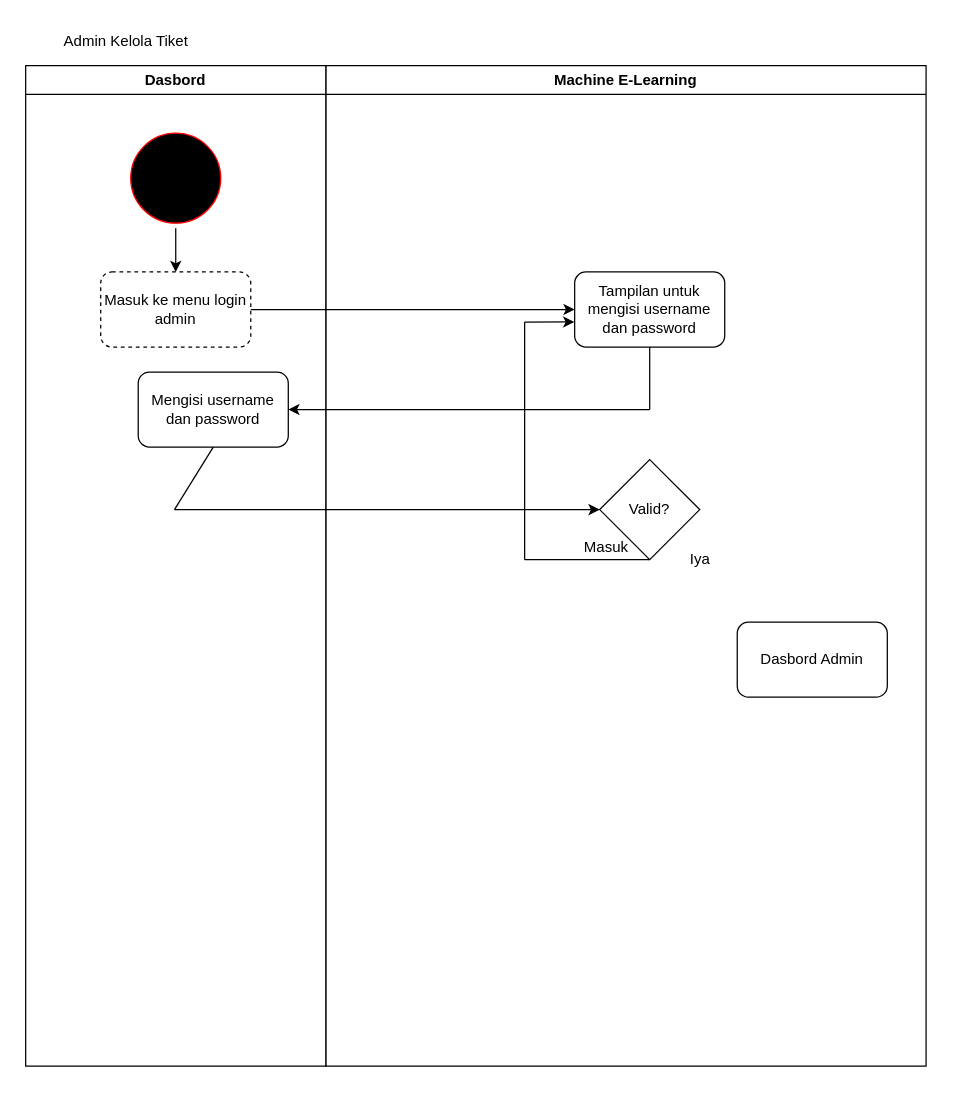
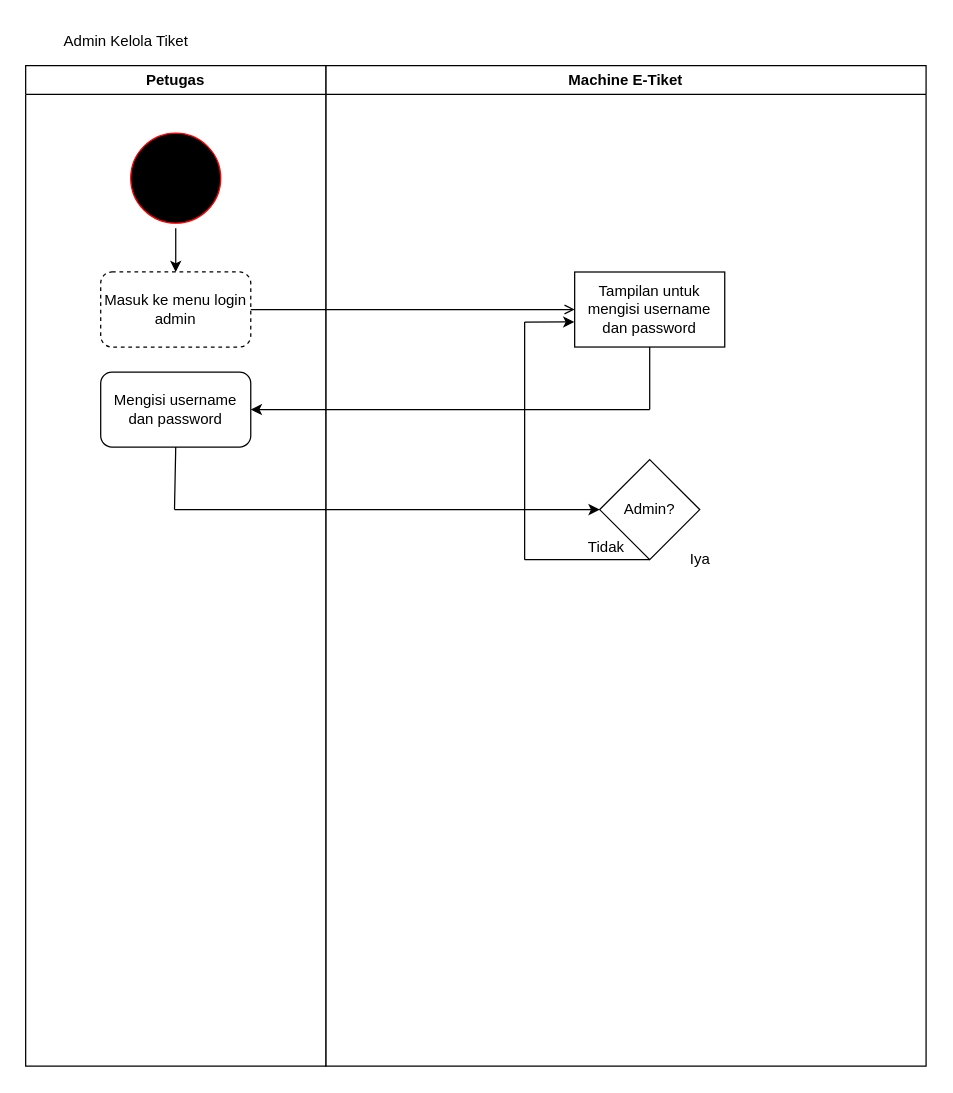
(176, 81) -> (176, 81)
(626, 81) -> (626, 81)
(564, 309) -> (567, 309)
(649, 309) -> (649, 309)
(213, 409) -> (176, 409)
(649, 509) -> (649, 509)
(606, 547) -> (606, 547)
(812, 659) -> none
